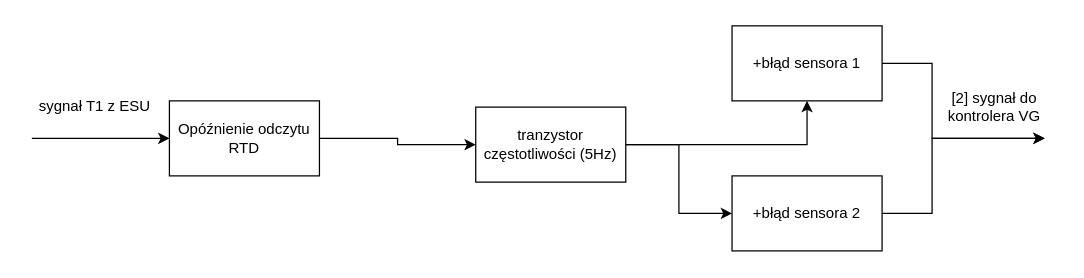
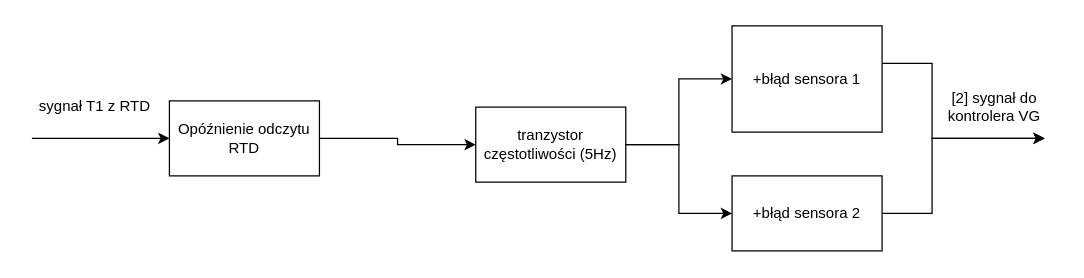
(807, 63) -> (807, 79)
(95, 107) -> (95, 107)
